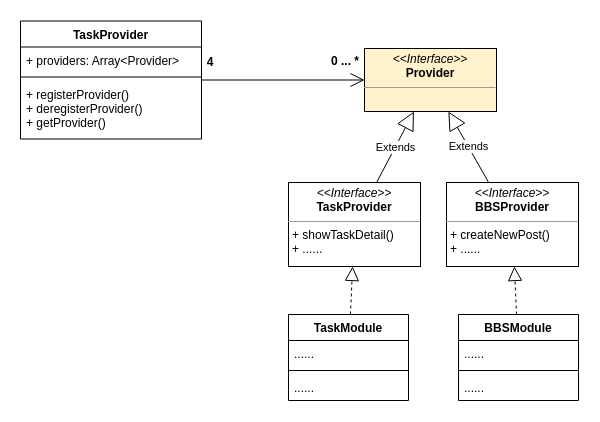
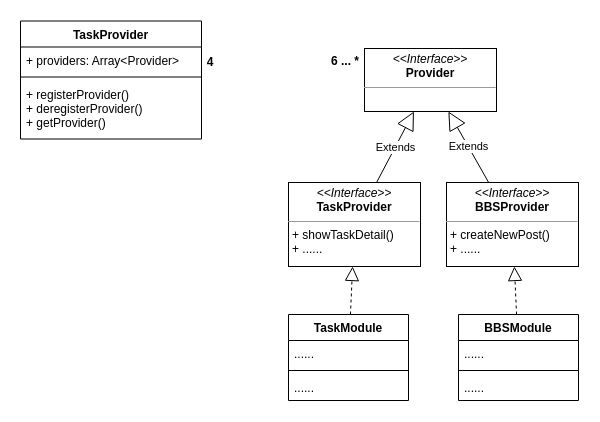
(345, 61) -> (345, 61)
(282, 80) -> none
(431, 80) -> (431, 80)
